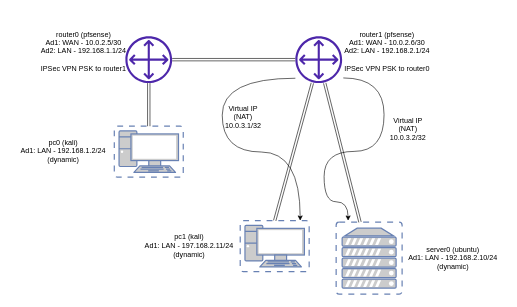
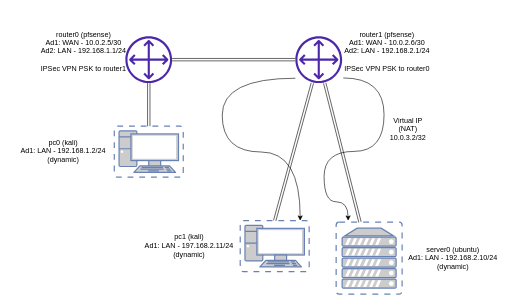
(243, 117) -> none
